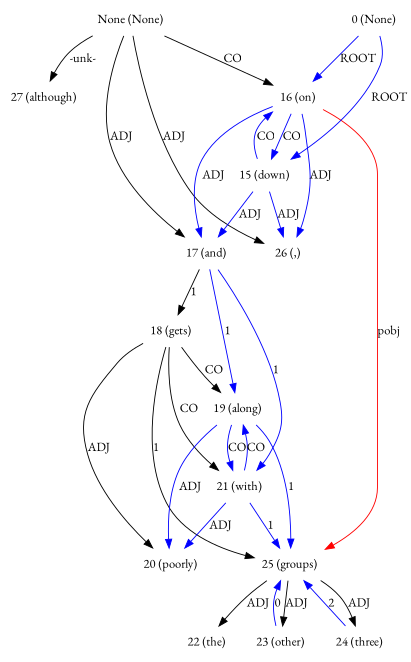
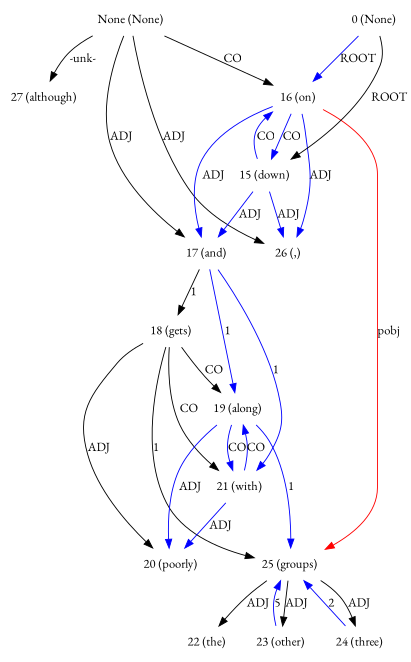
(356, 104) -> (356, 104)
(262, 522) -> none
(278, 603) -> (278, 603)
